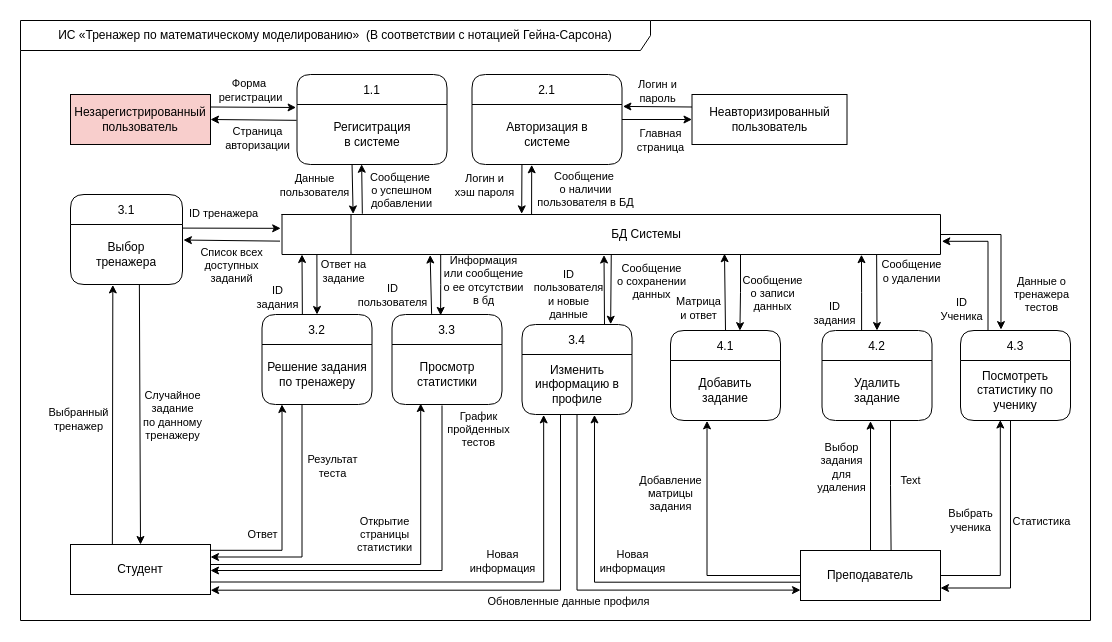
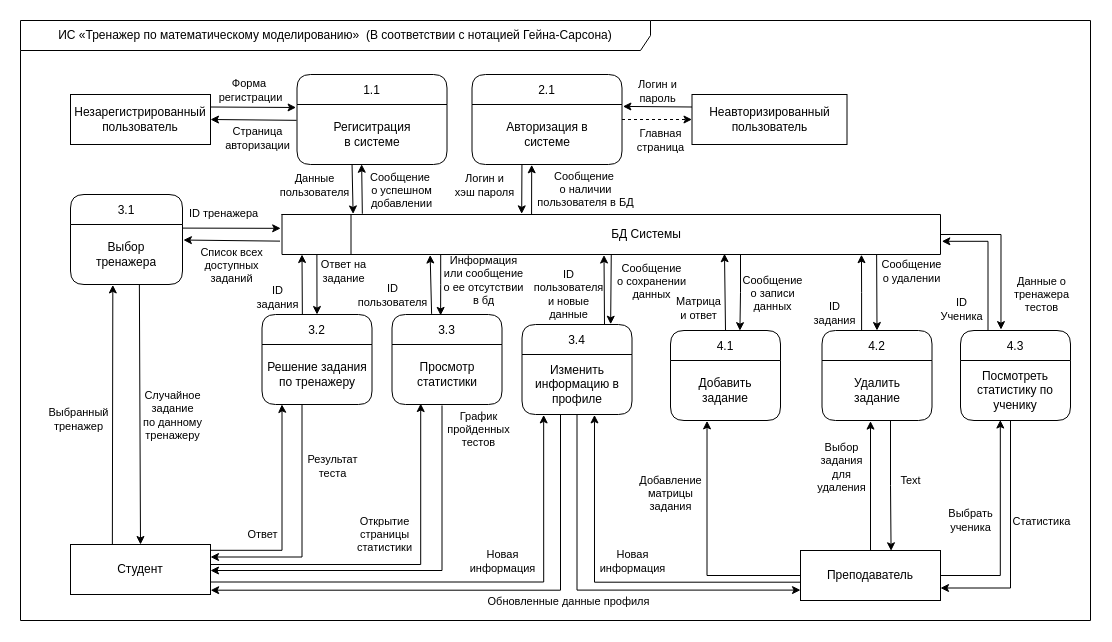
(141, 120) -> (141, 120)
(653, 120) -> (653, 120)
(891, 545) -> (891, 542)
